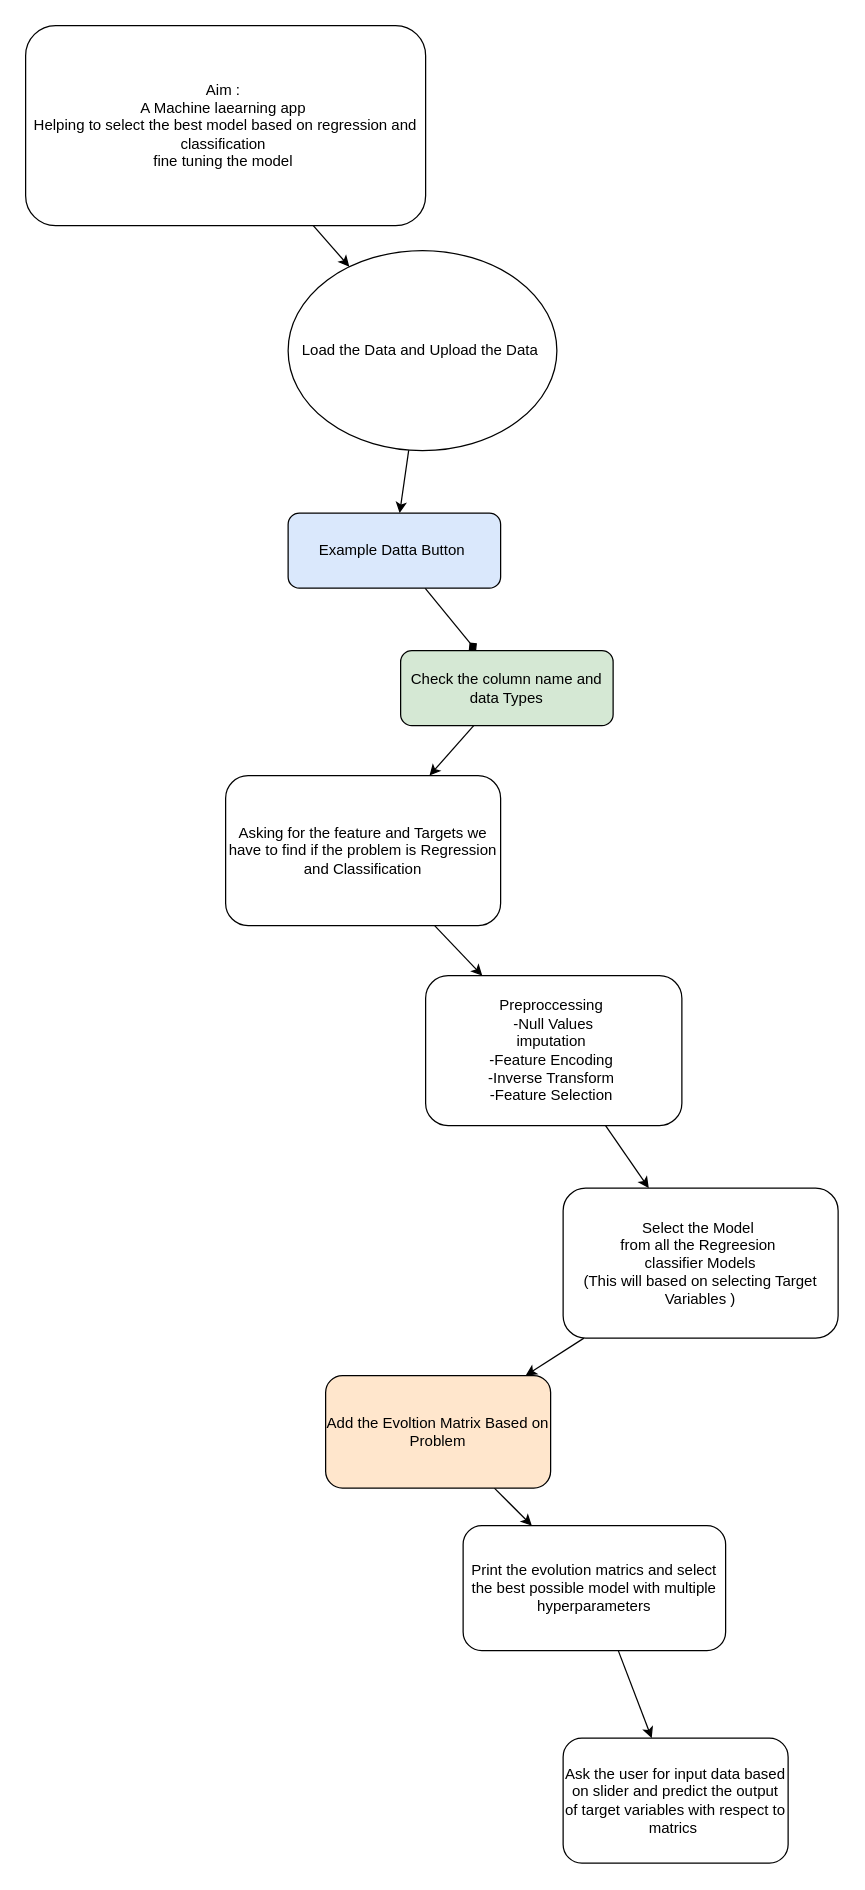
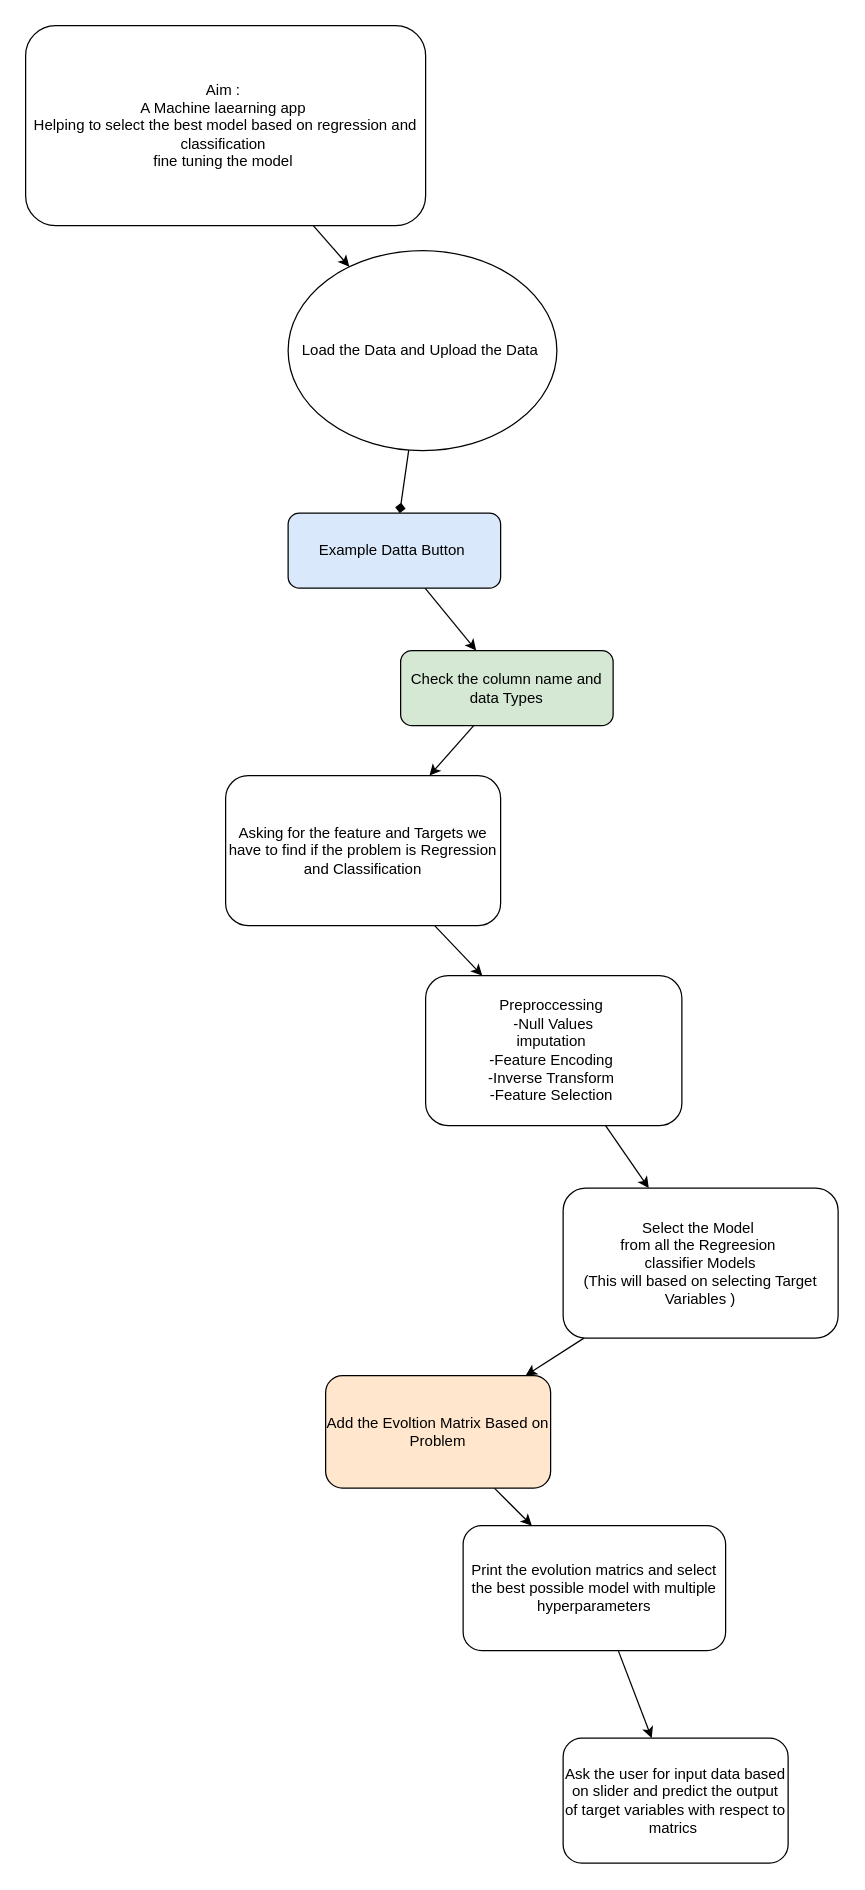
(401, 503) -> (401, 503)
(469, 642) -> (470, 643)
